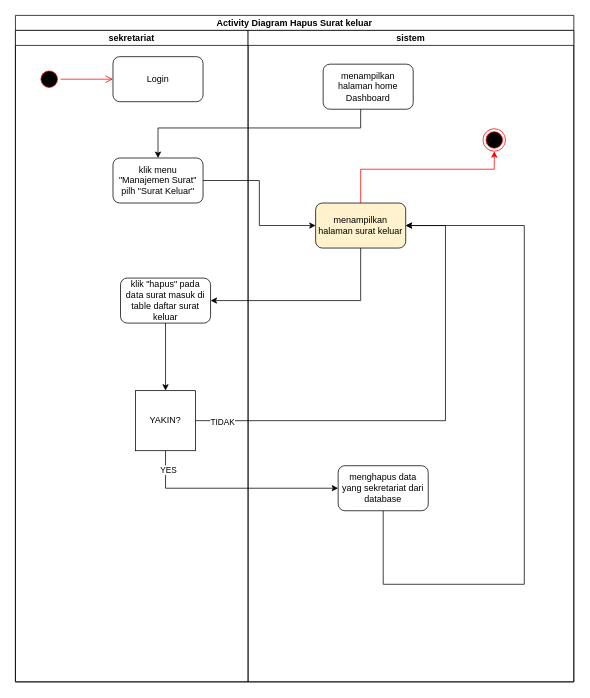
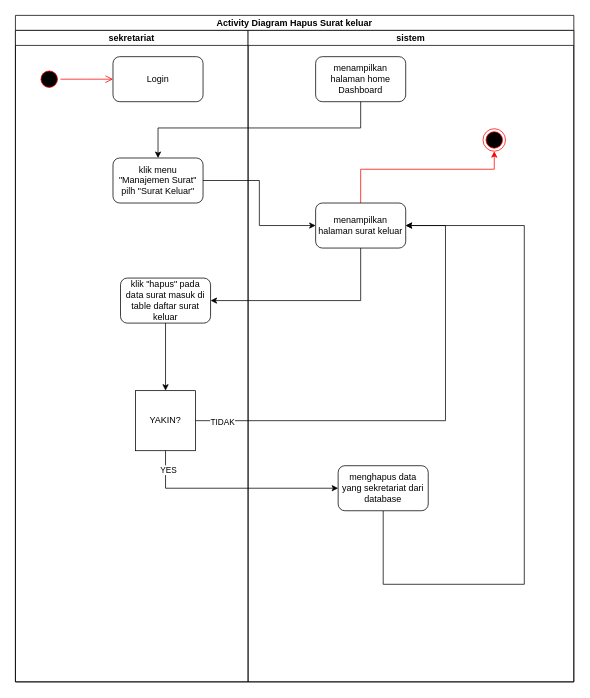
(368, 87) -> (360, 79)
(360, 225) -> (360, 225)
